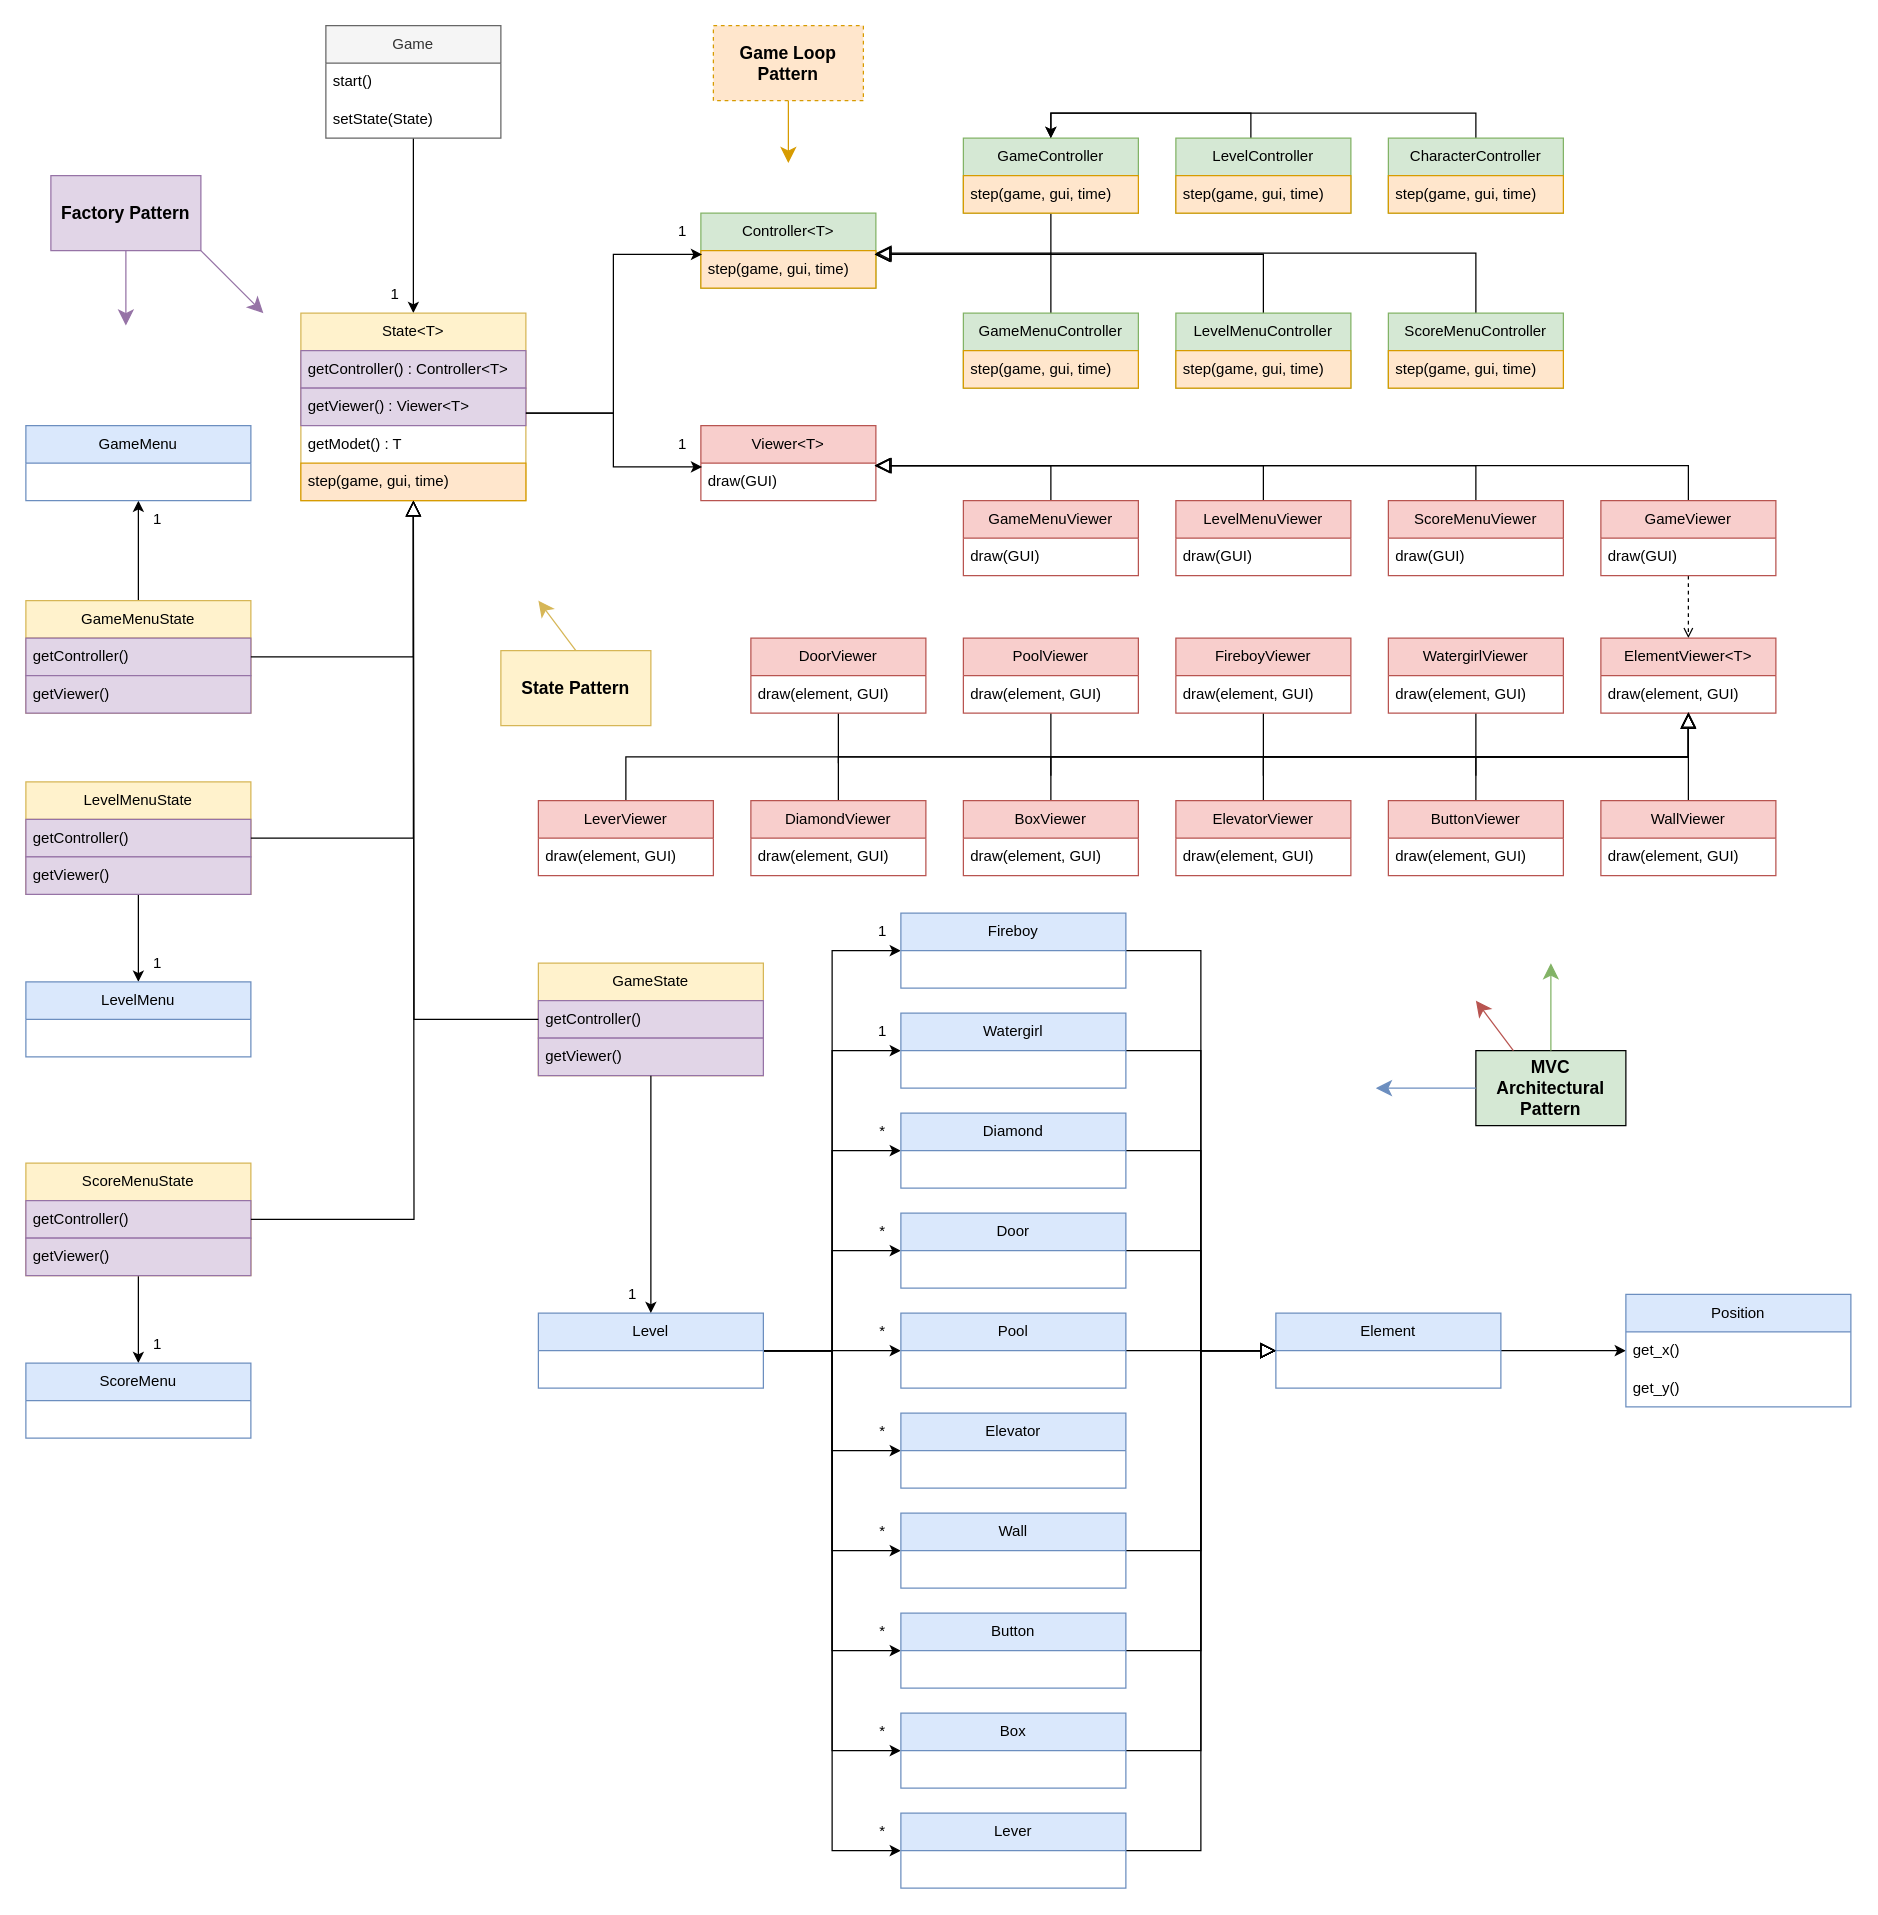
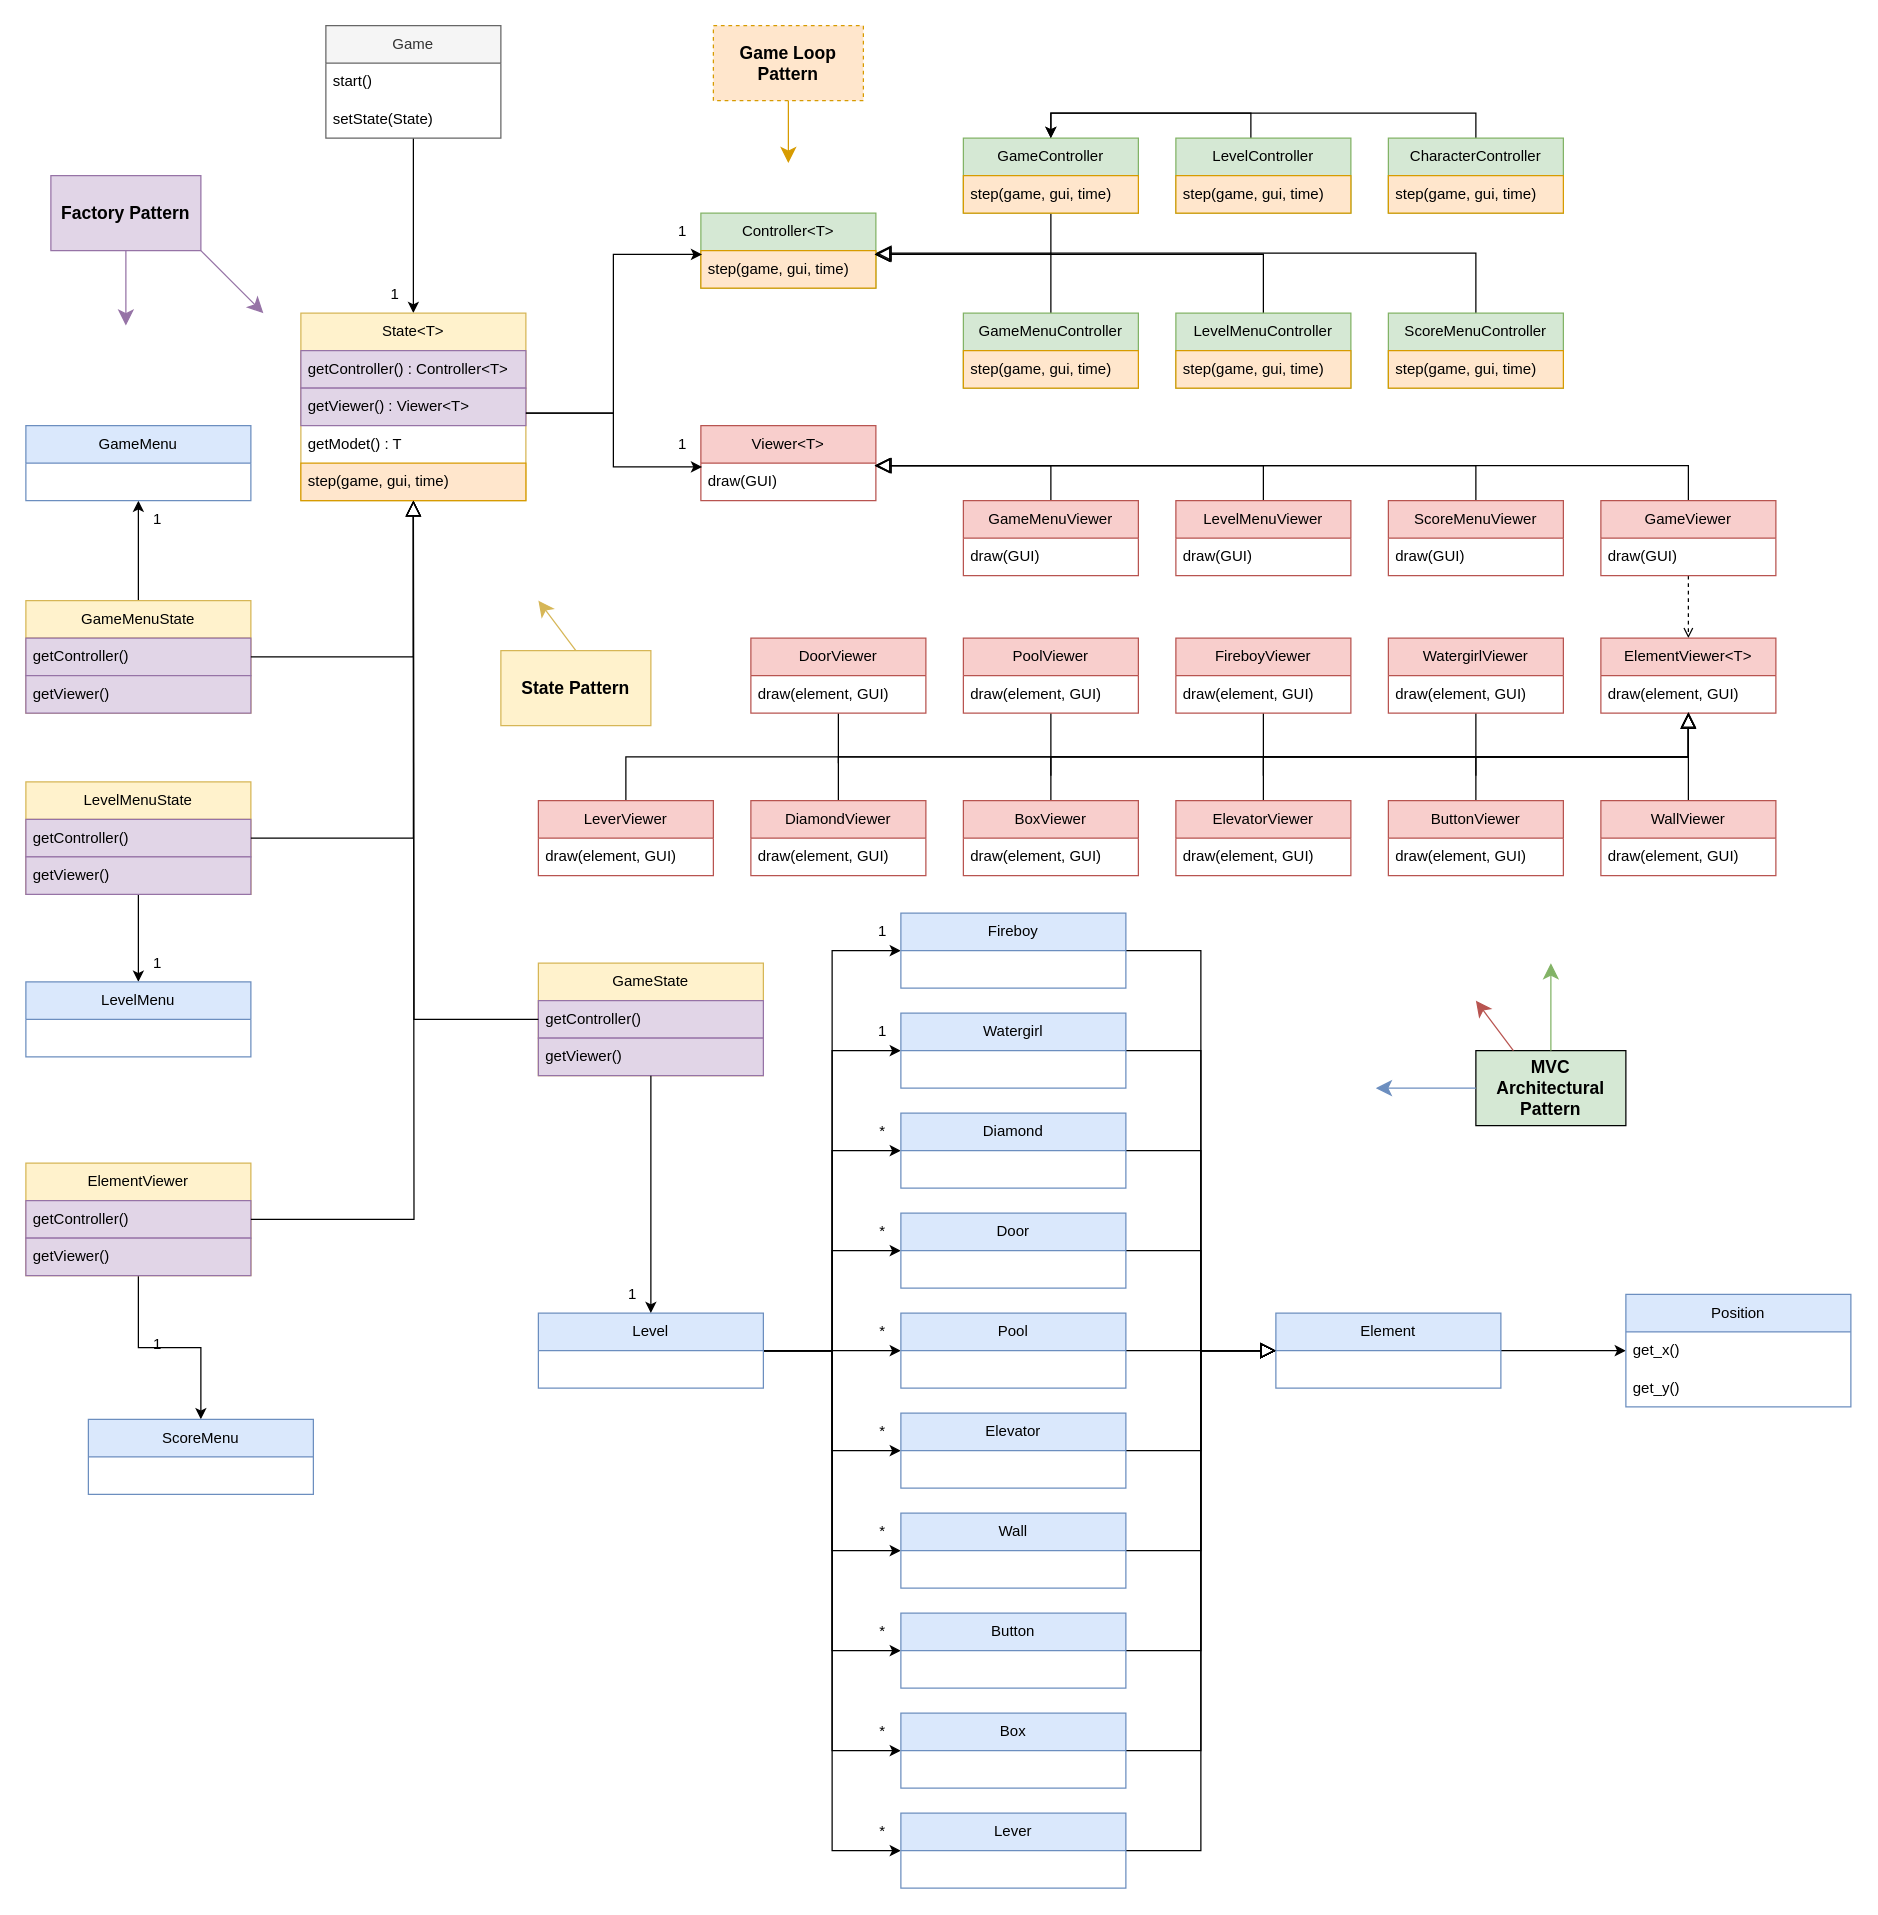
(138, 1182) -> (138, 1182)
(138, 1401) -> (201, 1457)
none -> (1162, 1451)
